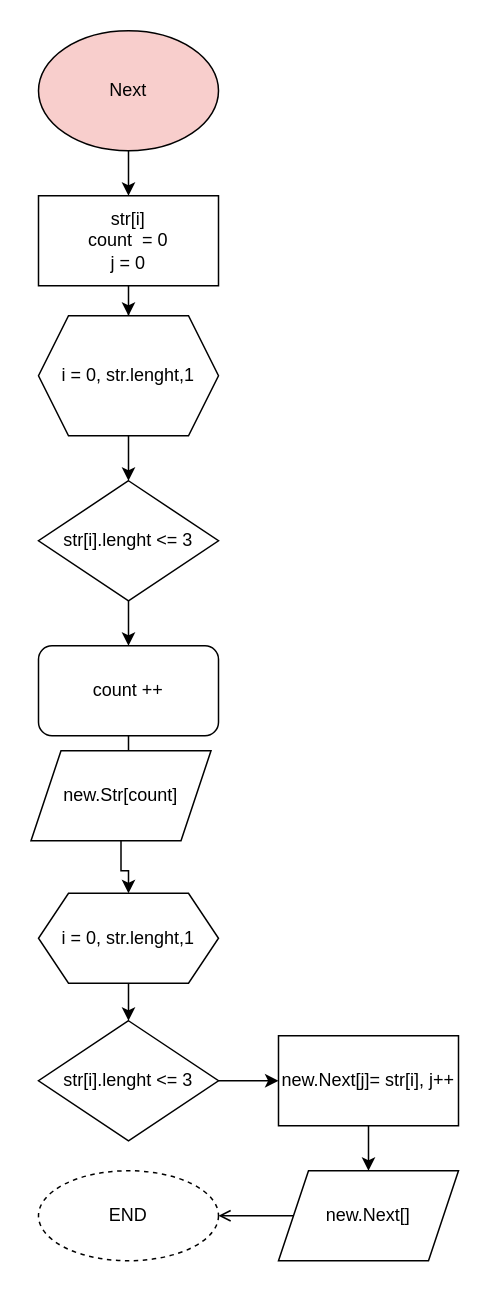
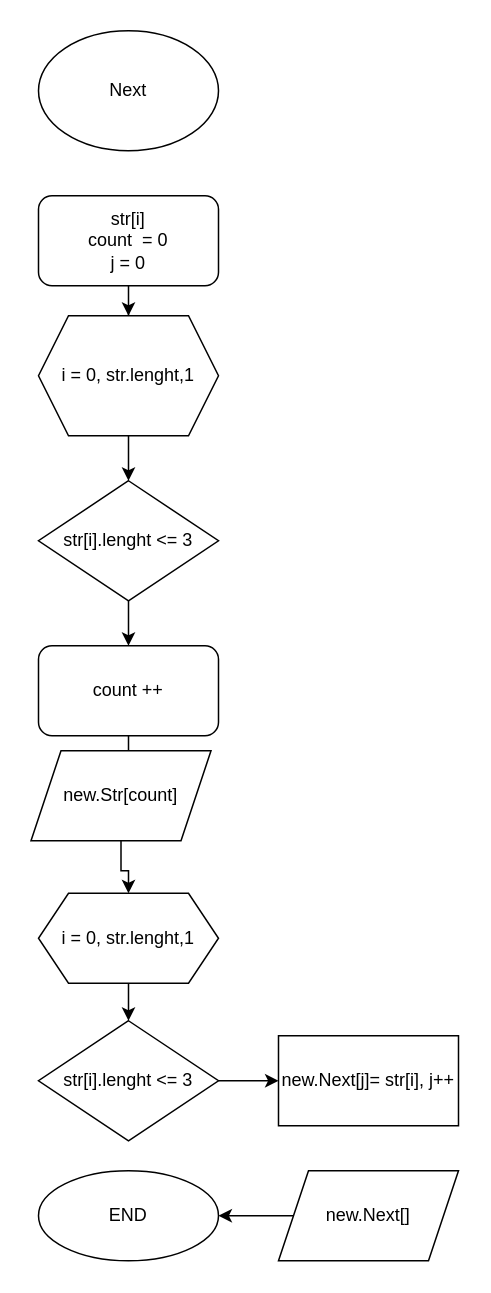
(128, 91) -> (128, 91)
(128, 179) -> none
(128, 241) -> (128, 241)
(368, 1154) -> none
(128, 1216) -> (128, 1216)
(227, 1216) -> (230, 1216)
